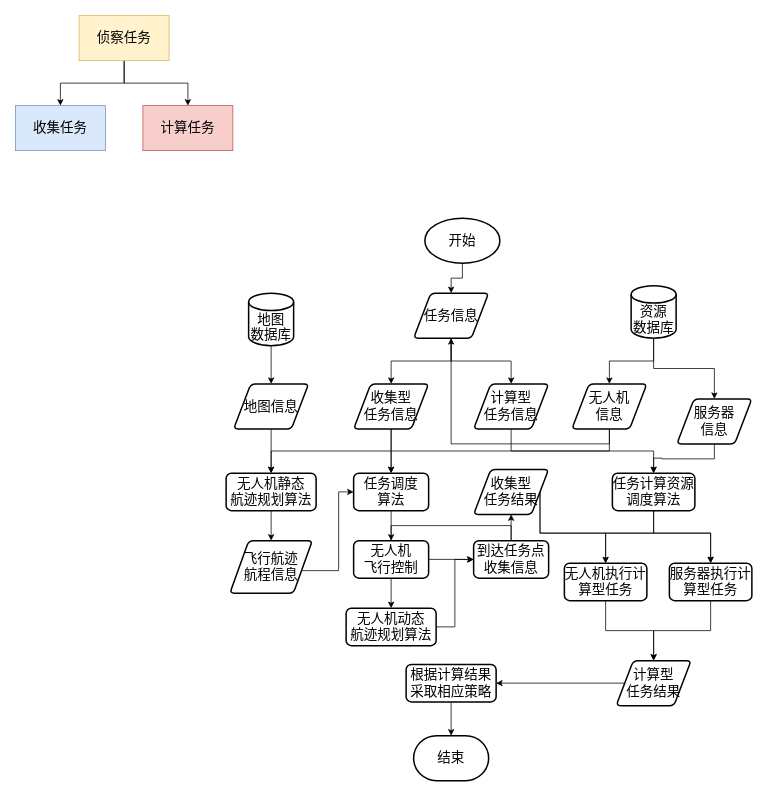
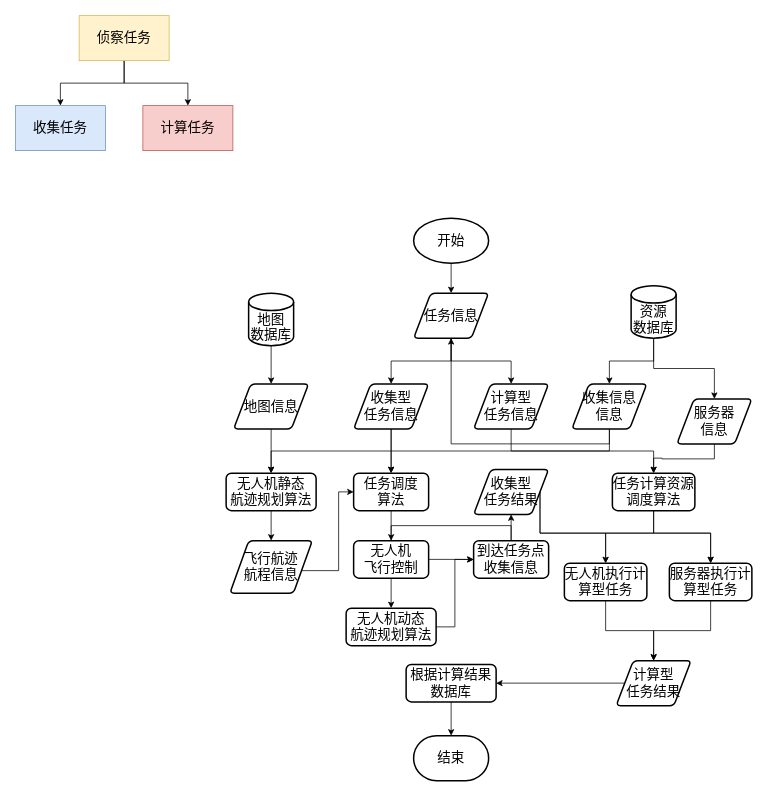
(462, 240) -> (451, 240)
(609, 406) -> (609, 406)
(451, 683) -> (451, 683)
